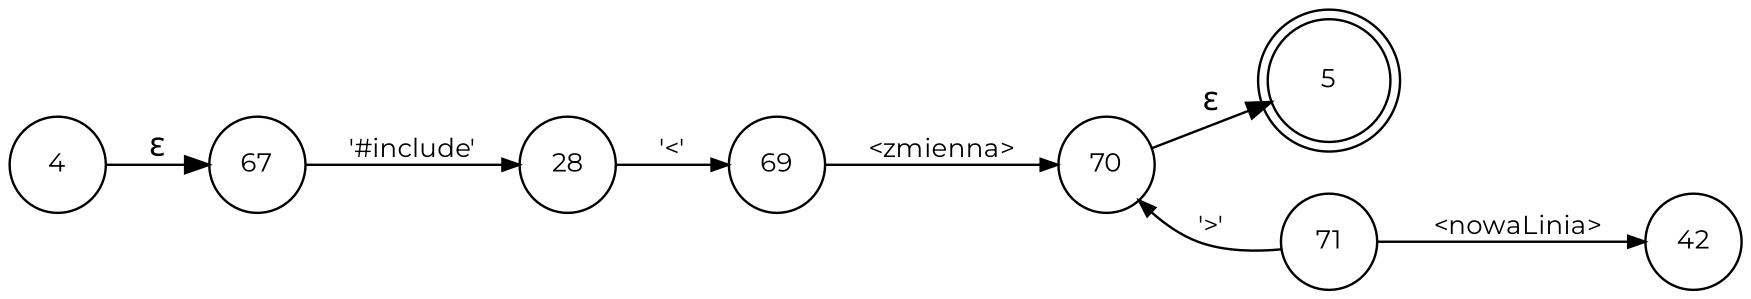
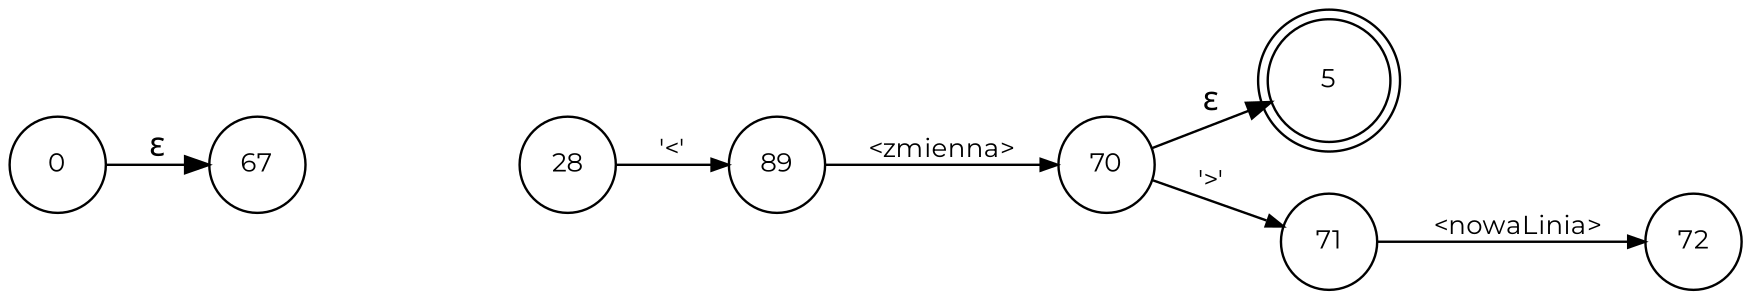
(58, 165) -> (58, 165)
(404, 165) -> none
(777, 165) -> (777, 165)
(1694, 242) -> (1694, 242)
(1212, 246) -> (1210, 200)
